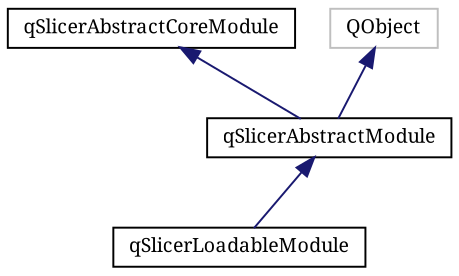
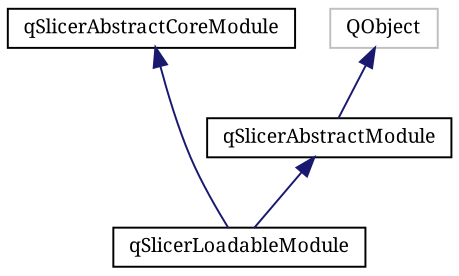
(249, 88) -> (188, 150)
